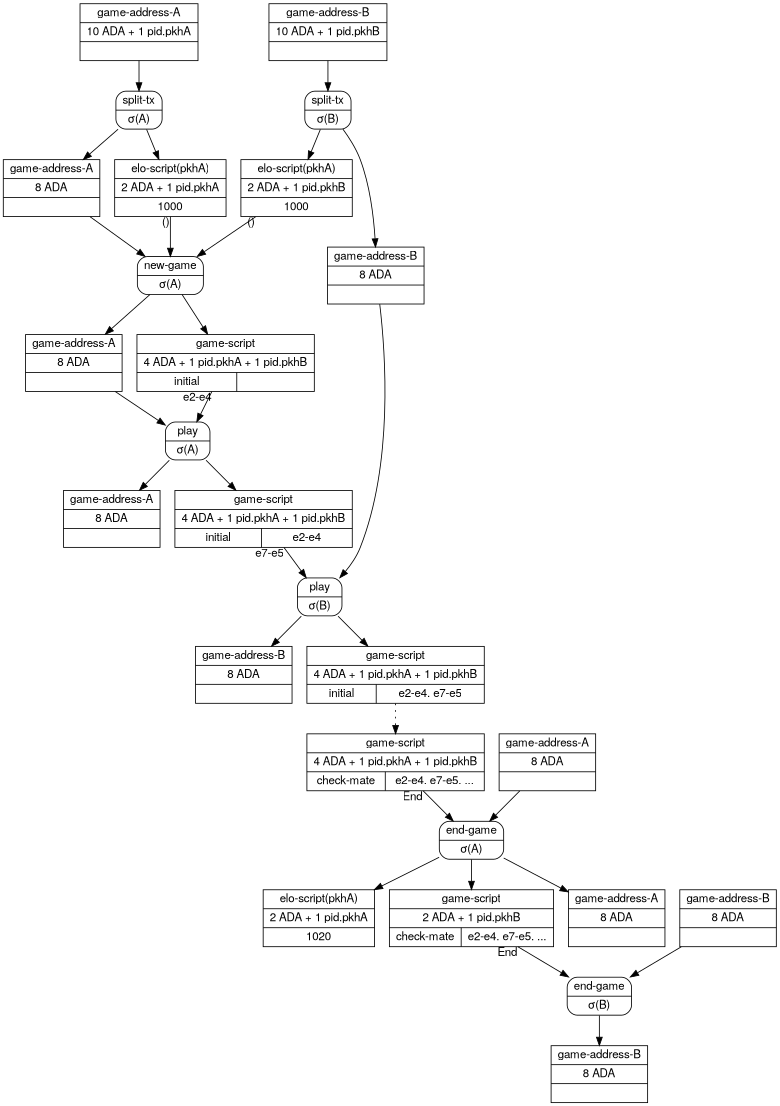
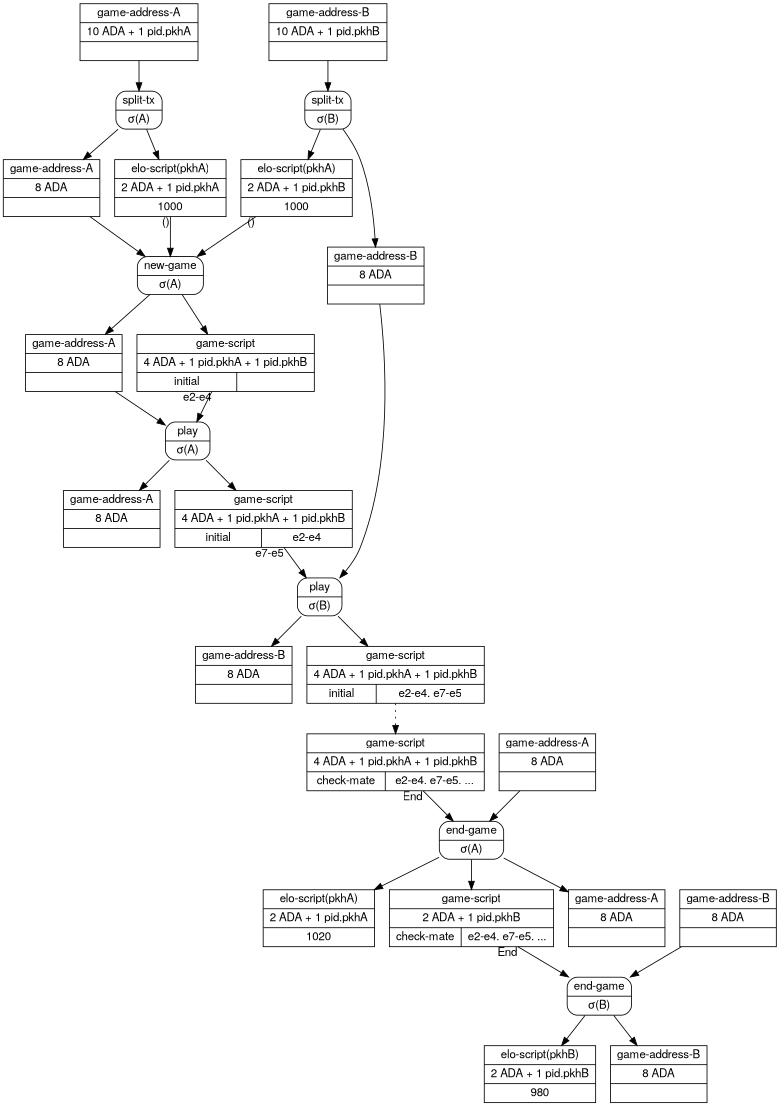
none -> (540, 1074)
